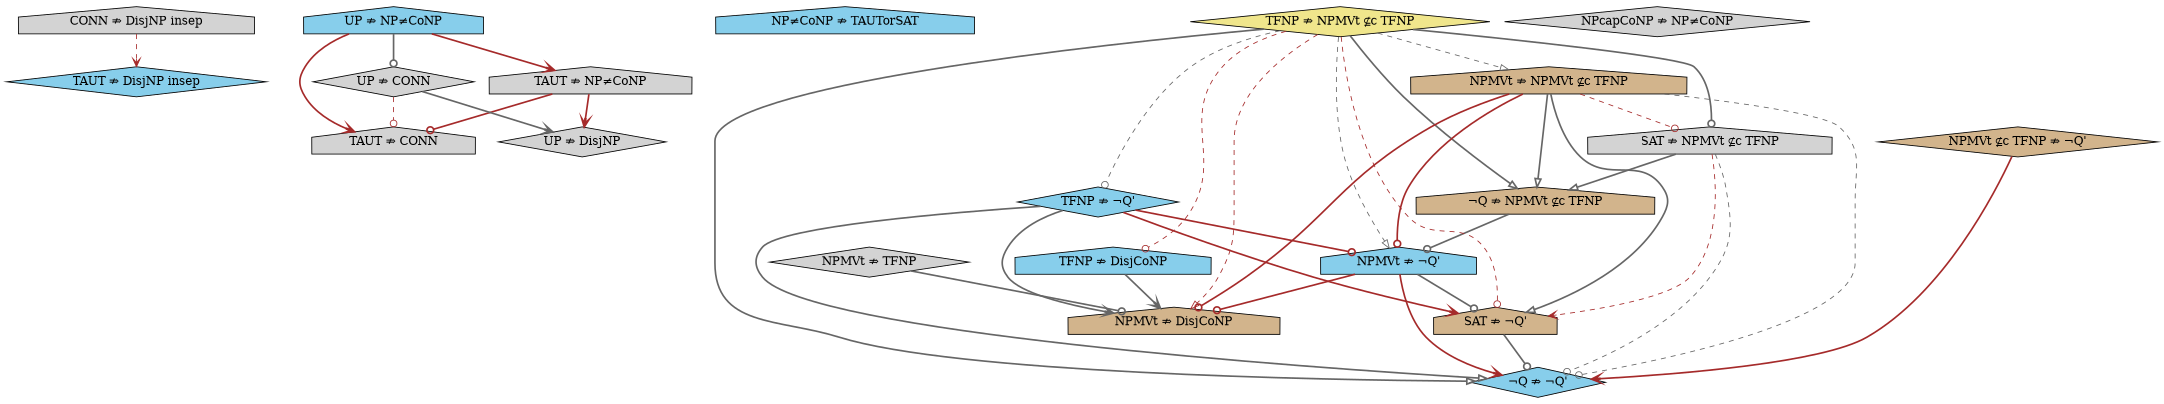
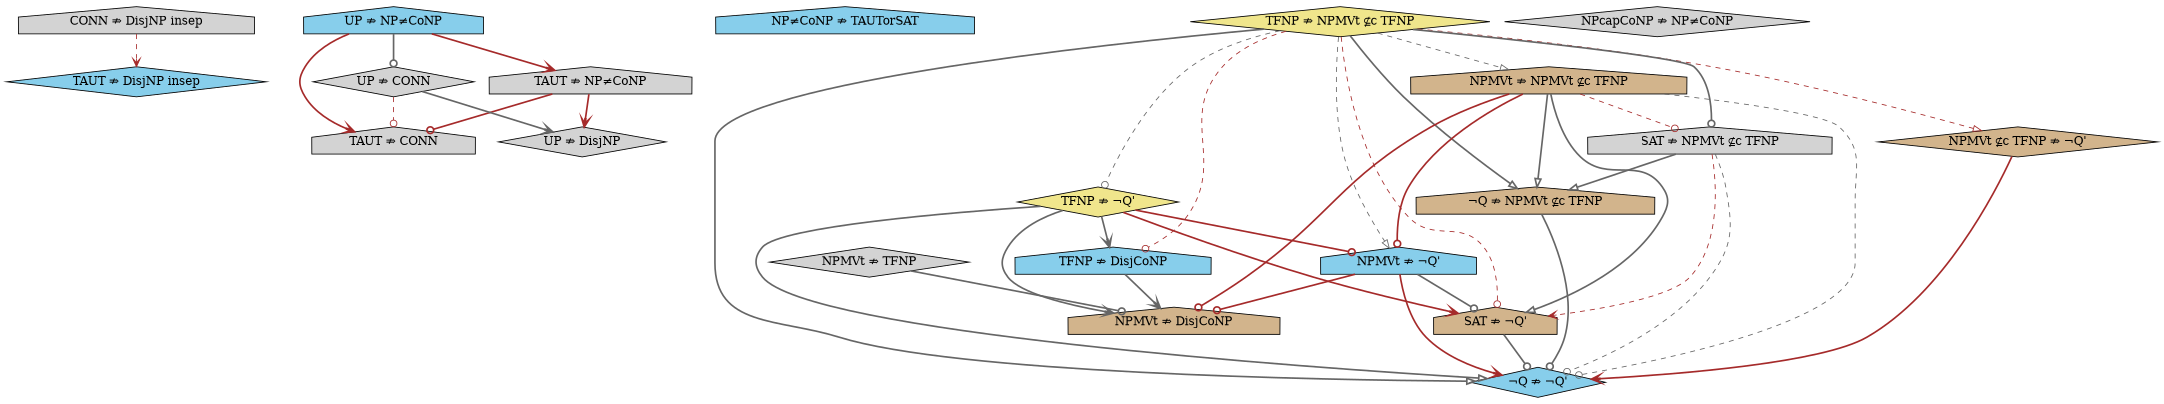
(1234, 157) -> (1712, 67)
(1098, 202) -> (1098, 202)
none -> (1105, 228)
(1471, 230) -> (1567, 289)
